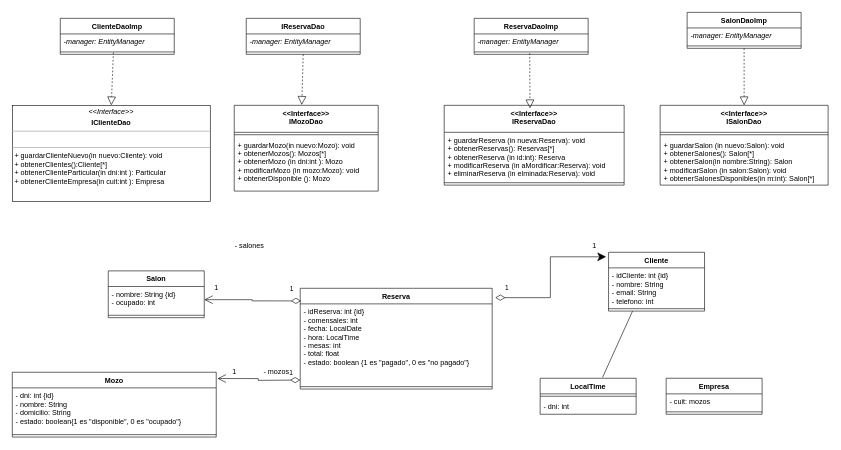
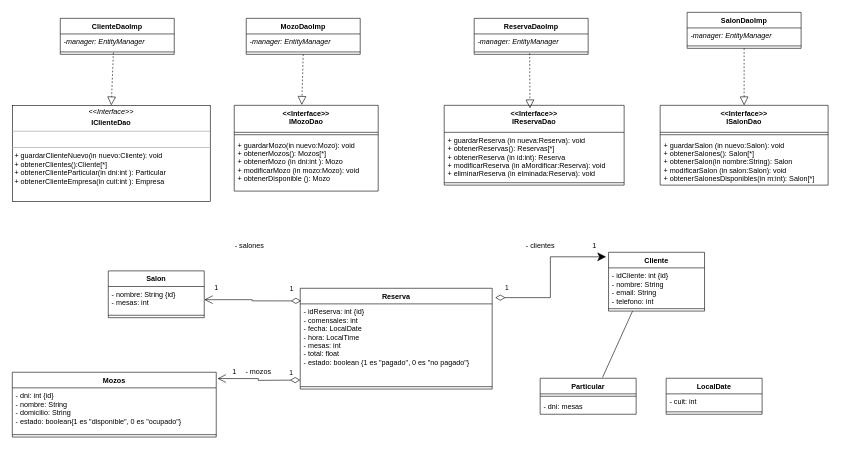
(303, 26) -> (303, 26)
none -> (540, 246)
(148, 295) -> (148, 295)
(276, 372) -> (258, 372)
(114, 380) -> (114, 380)
(588, 386) -> (588, 386)
(714, 386) -> (714, 386)
(692, 402) -> (687, 402)
(559, 407) -> (564, 407)
